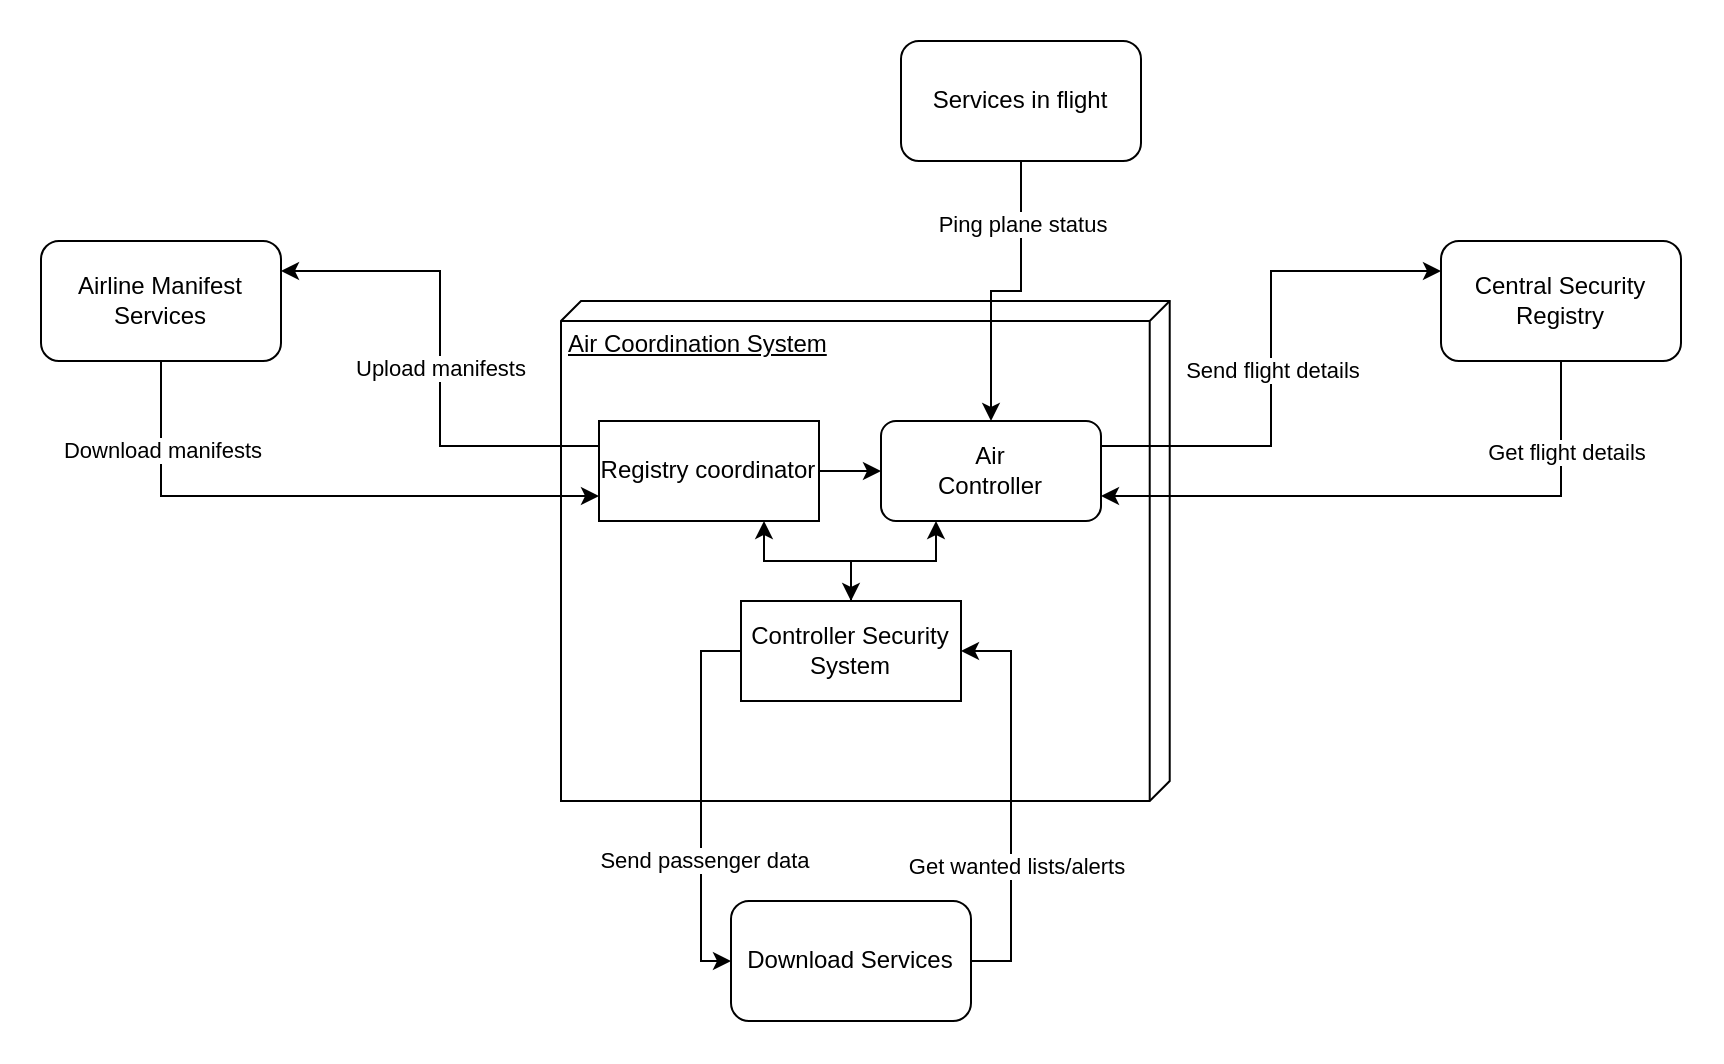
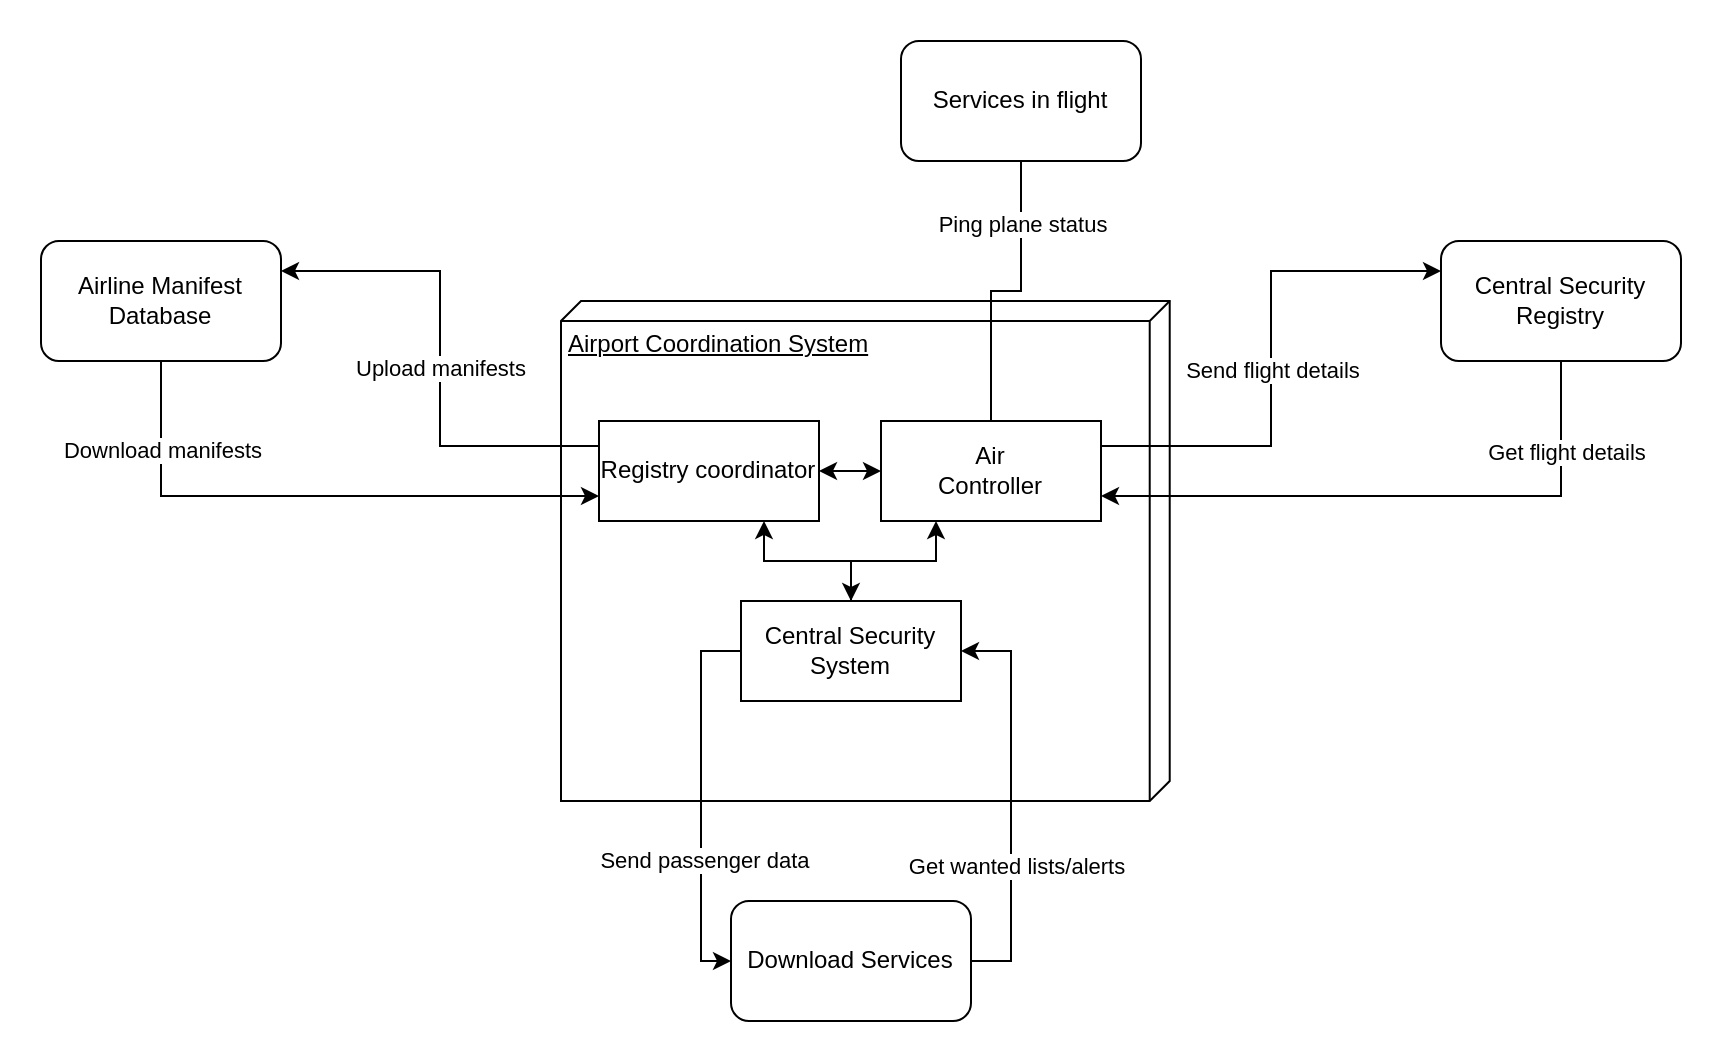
(161, 301) -> (161, 301)
(708, 345) -> (735, 345)
(991, 406) -> (991, 411)
(828, 471) -> (834, 471)
(991, 471) -> (991, 471)
(851, 651) -> (851, 651)
